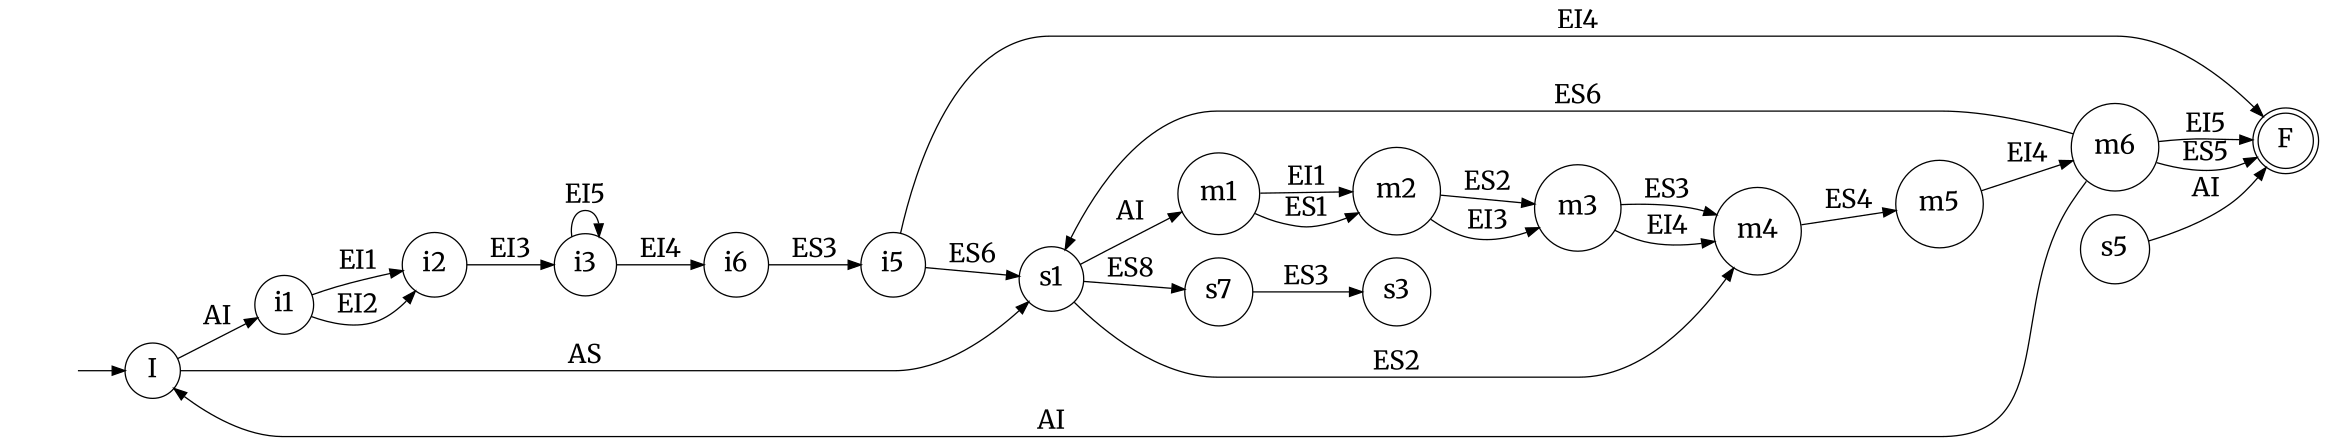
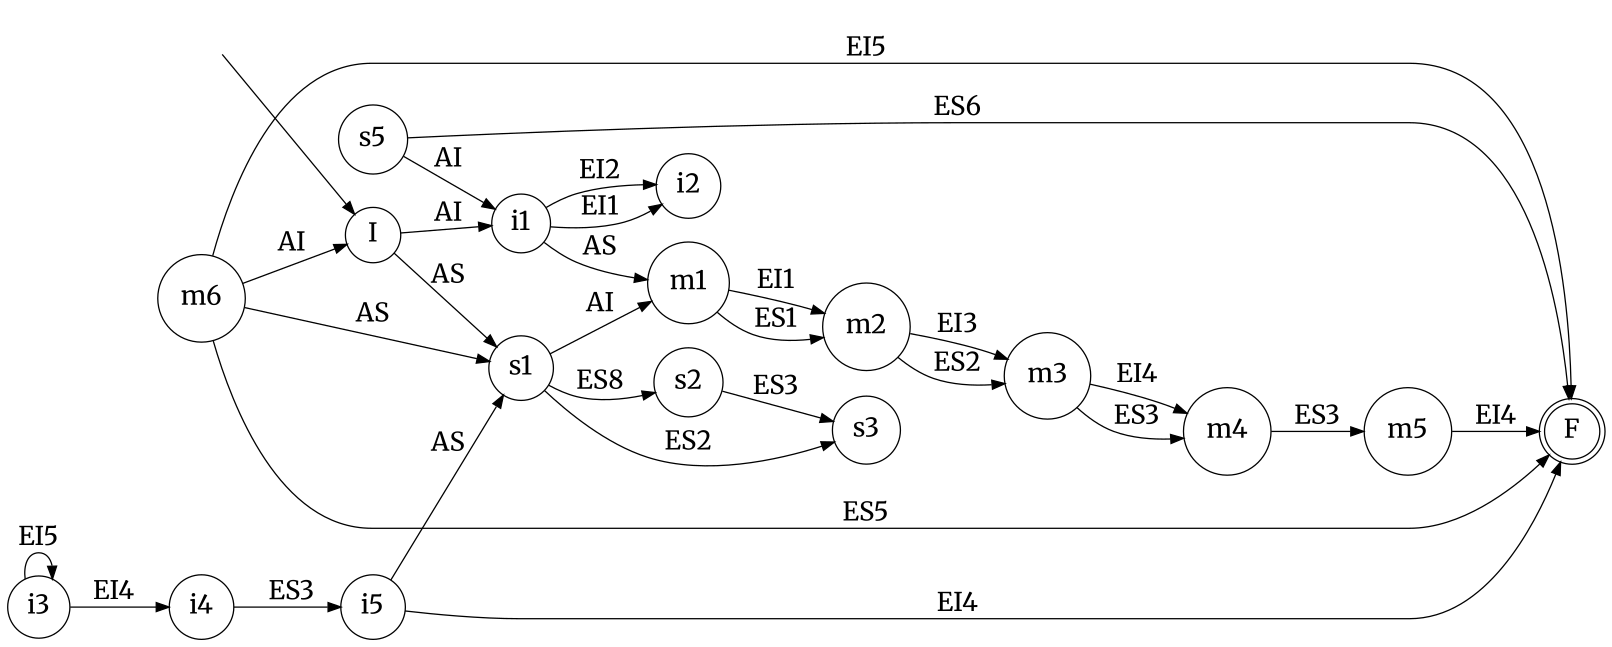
(1578, 97) -> (373, 315)
(2021, 178) -> (1489, 431)
none -> (444, 179)
(2206, 190) -> (957, 108)
(1849, 202) -> (1318, 417)
(972, 256) -> (448, 444)
(504, 265) -> none
(736, 265) -> (202, 607)
none -> (587, 266)
(1219, 292) -> (688, 382)
(1407, 377) -> (674, 463)
